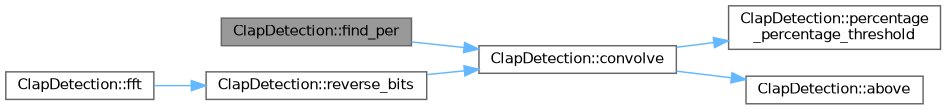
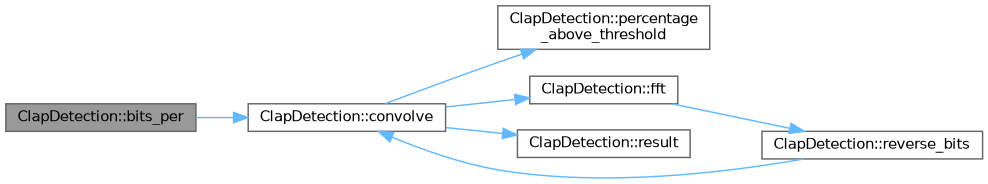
(835, 28) -> (604, 28)
(316, 32) -> (101, 118)
(835, 90) -> (604, 144)
none -> (480, 103)
